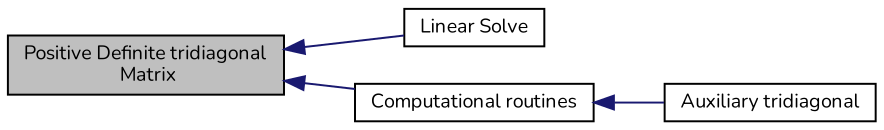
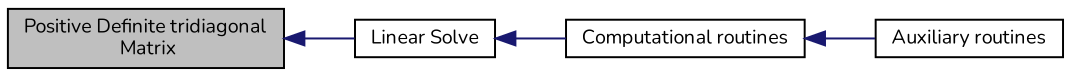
(330, 86) -> (541, 38)
(770, 103) -> (969, 38)
